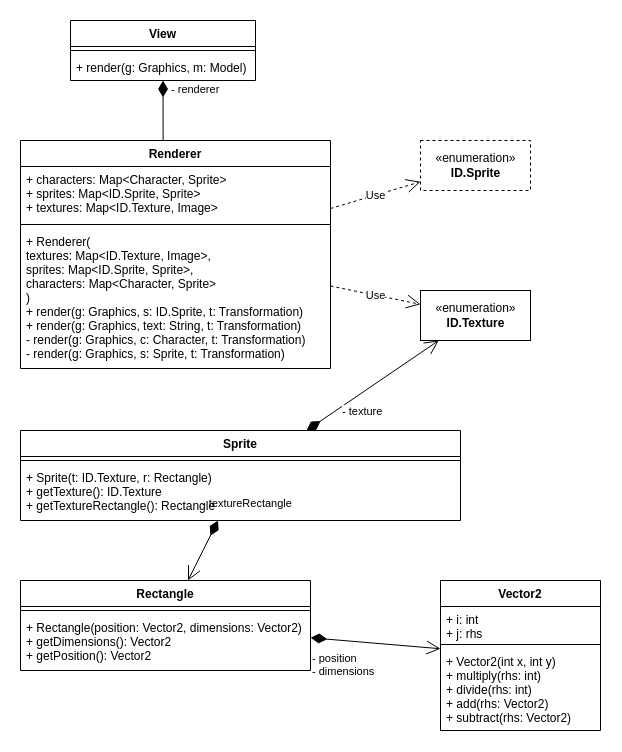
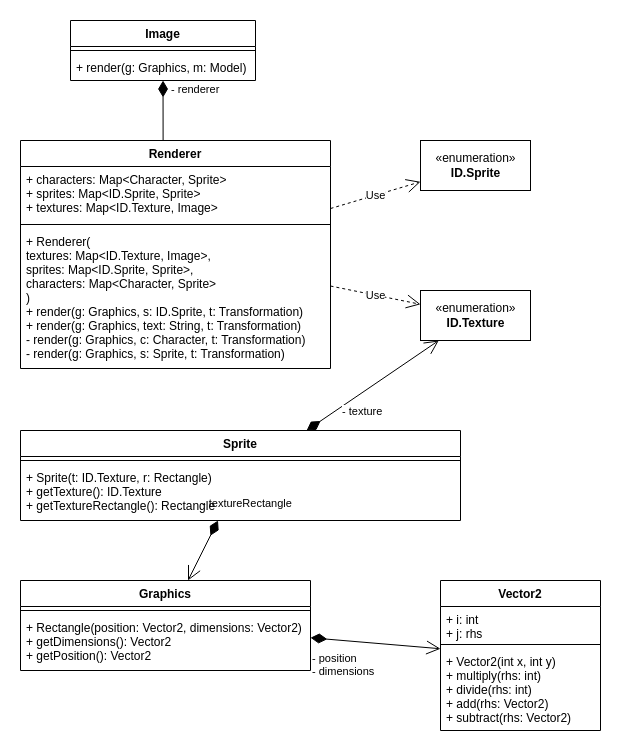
(163, 34) -> (163, 34)
(476, 166) -> (476, 166)
(165, 594) -> (165, 594)
